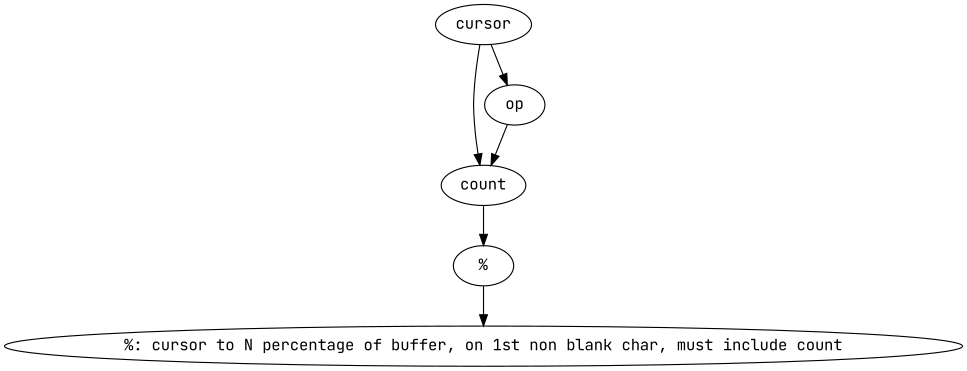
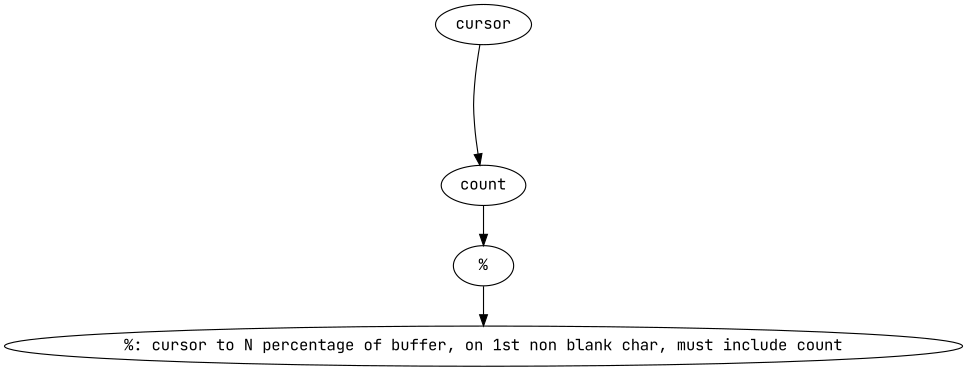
(515, 105) -> none
